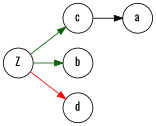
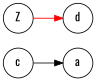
(45, 43) -> none
(78, 63) -> none
